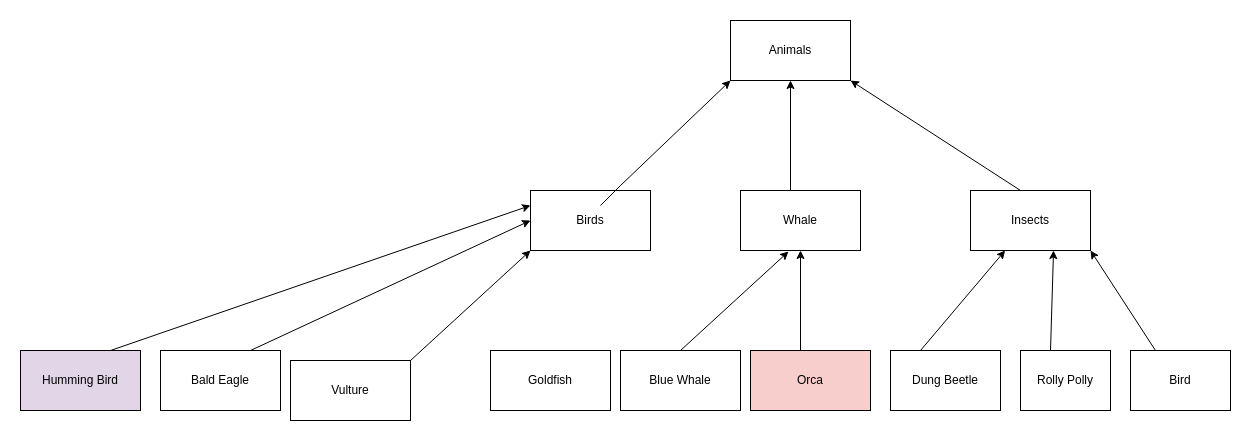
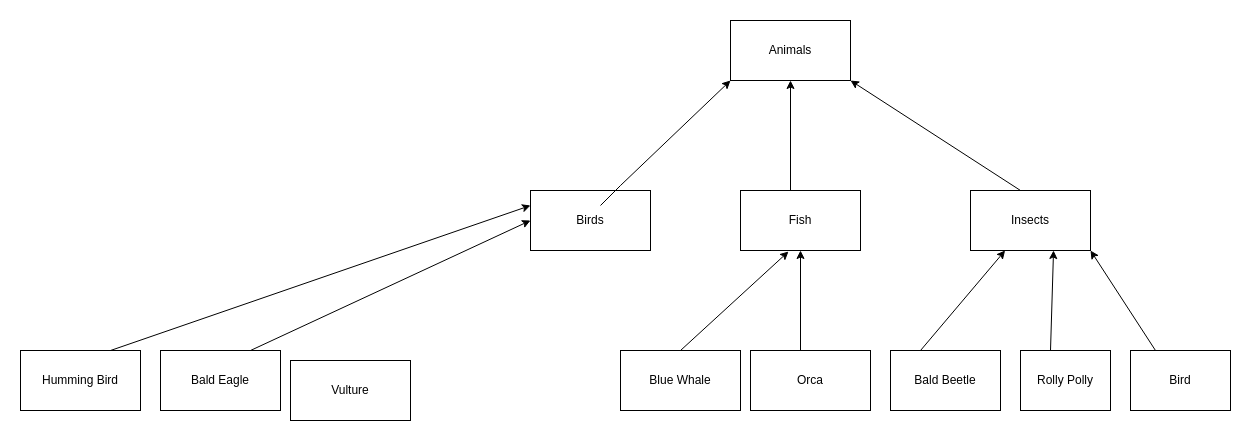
(801, 221) -> (801, 221)
(468, 308) -> none
(81, 381) -> (81, 381)
(551, 381) -> none
(811, 381) -> (811, 381)
(946, 381) -> (946, 381)
